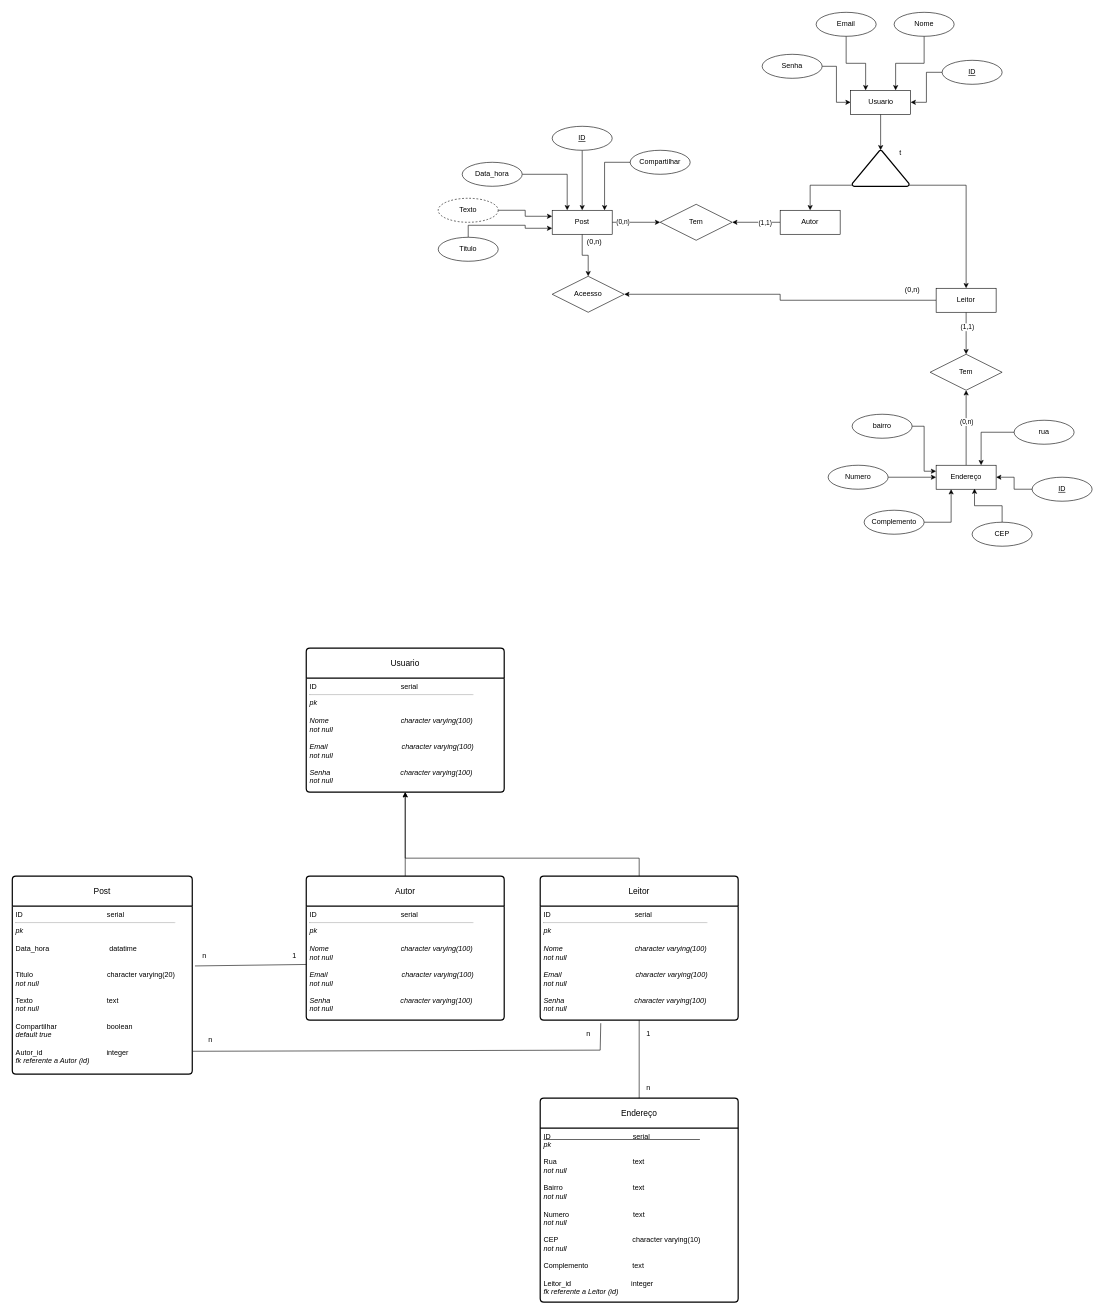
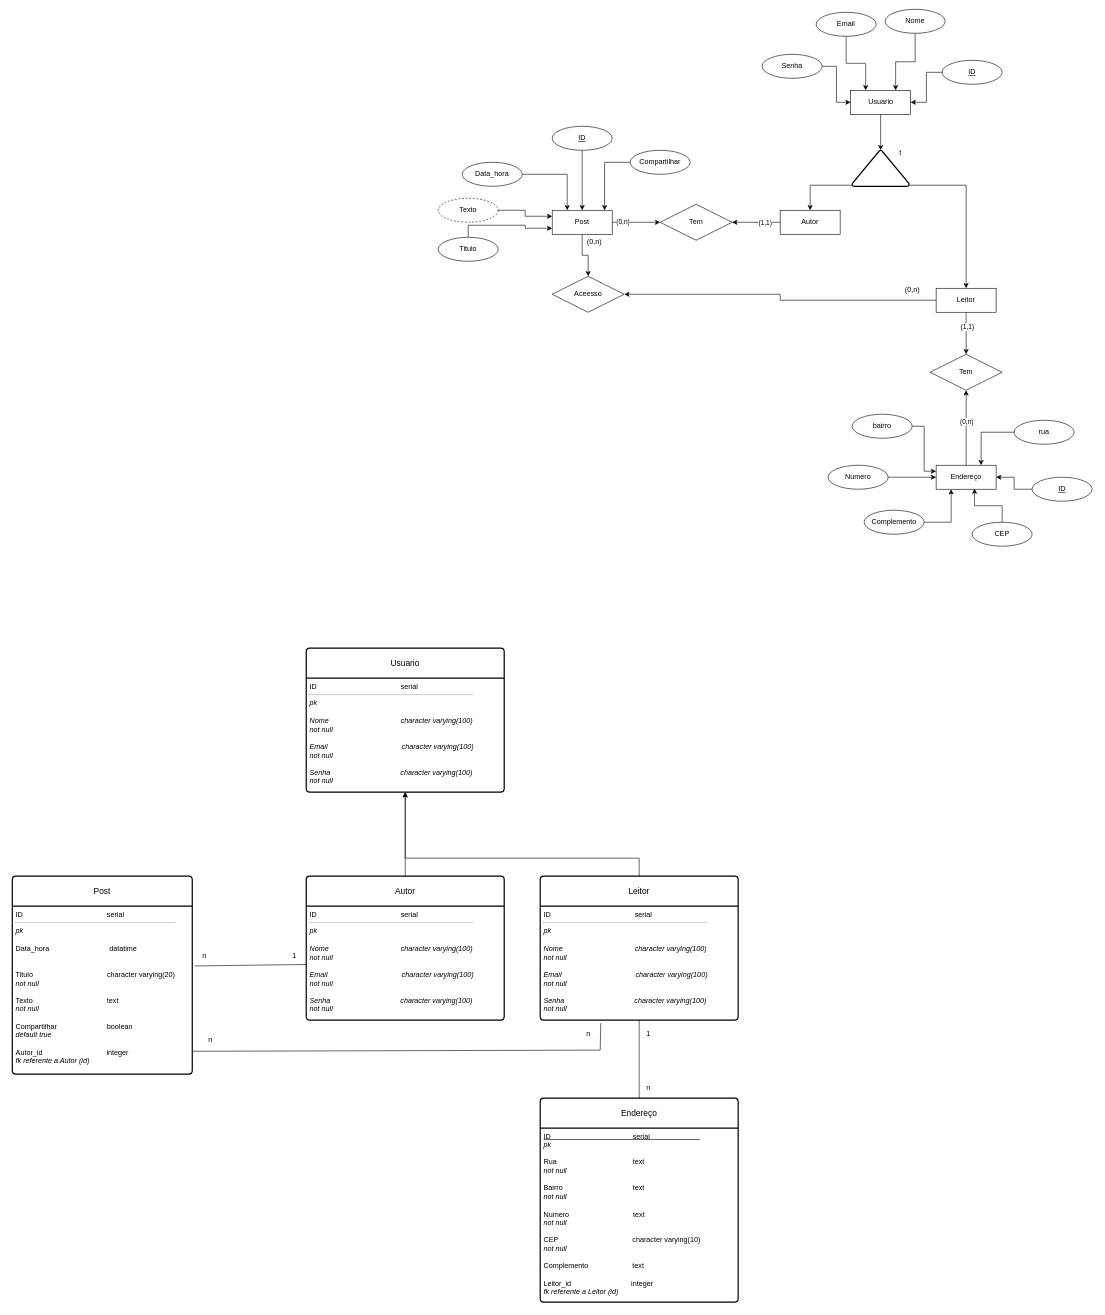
(924, 24) -> (915, 21)
